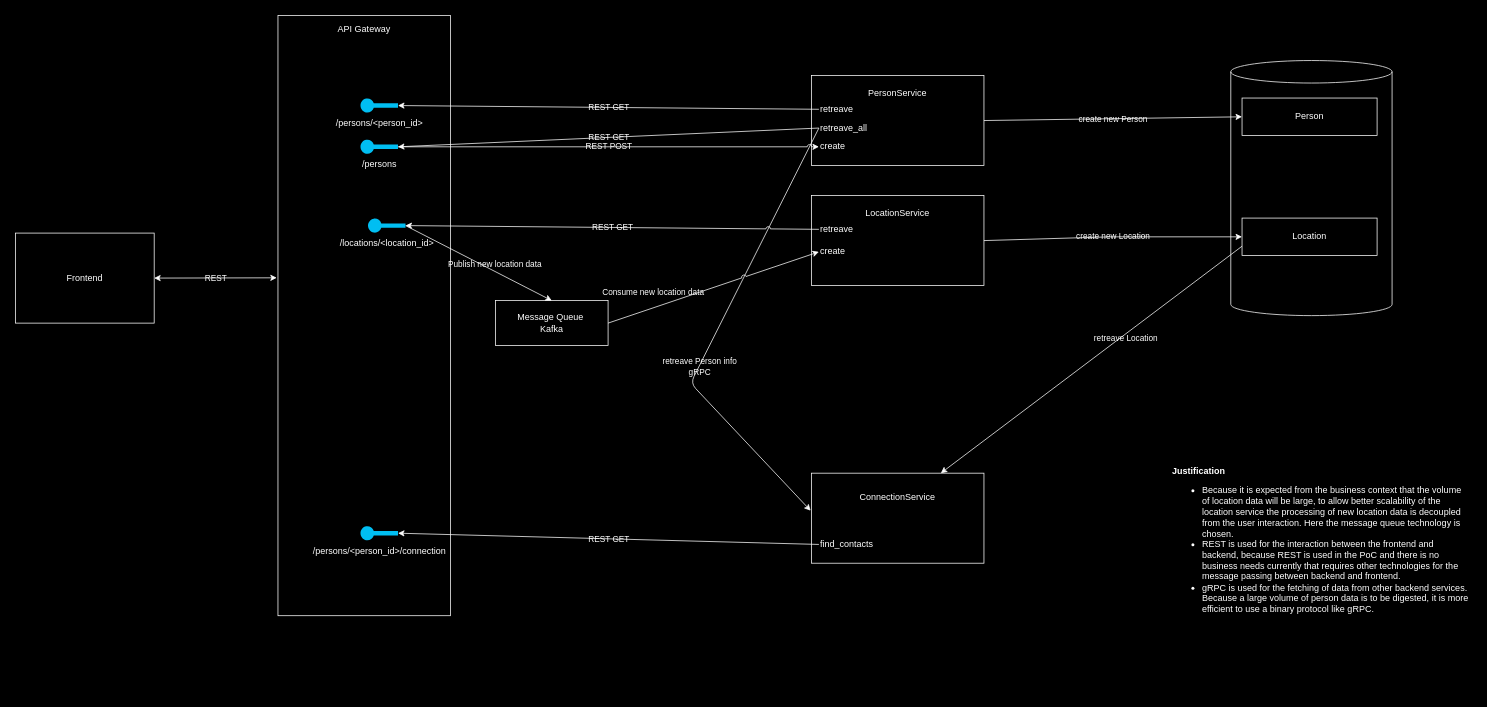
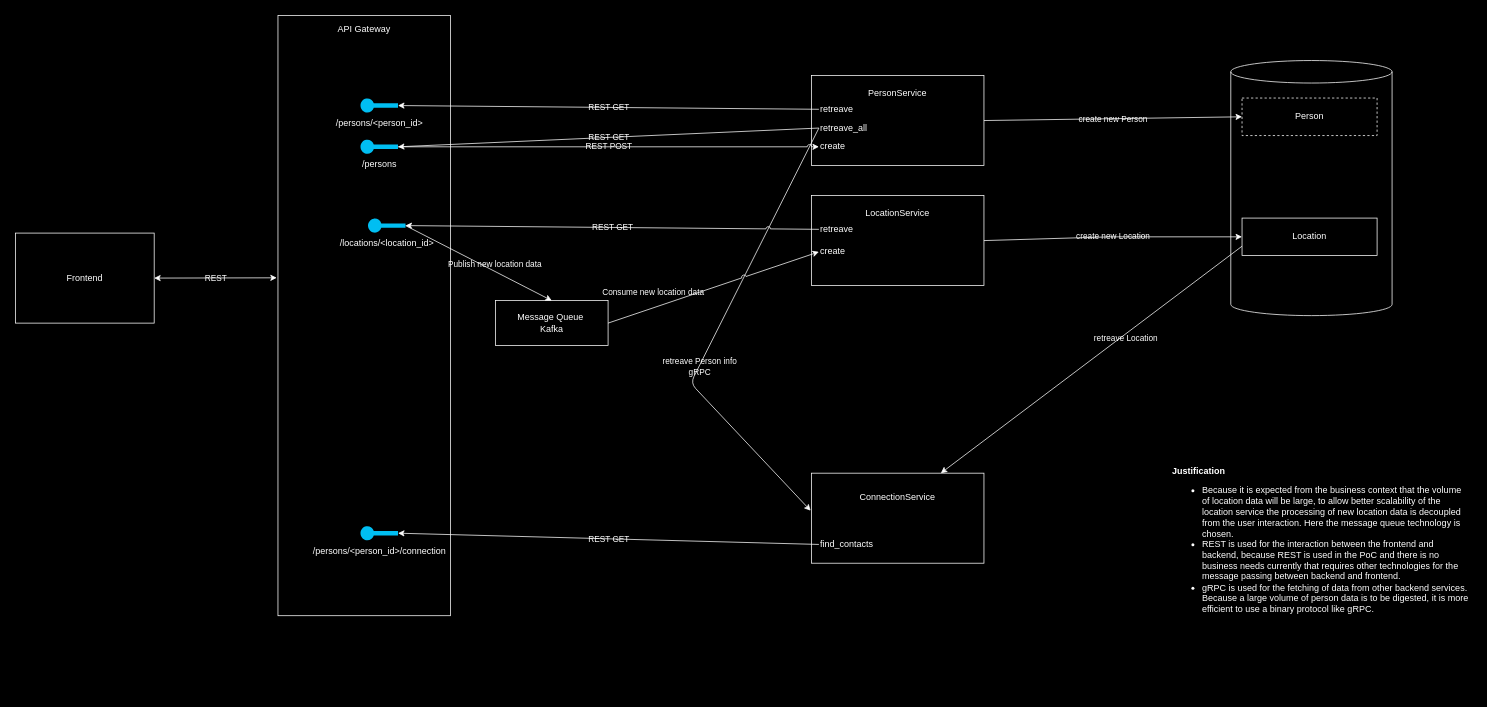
(1309, 117) -> (1309, 117)
